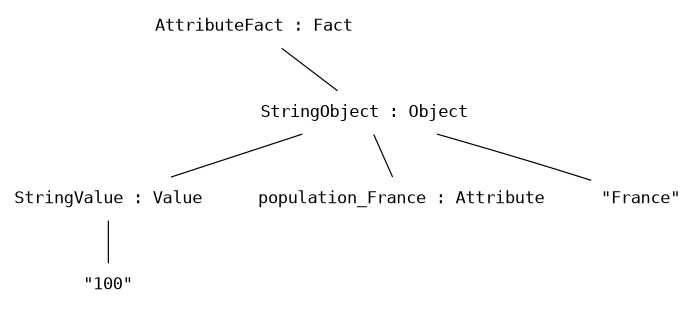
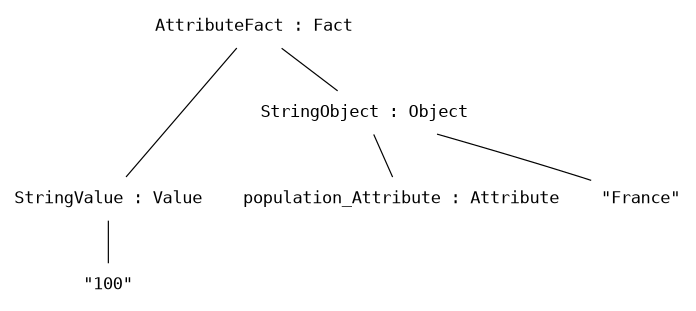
(237, 156) -> (181, 113)
(402, 199) -> (402, 199)
